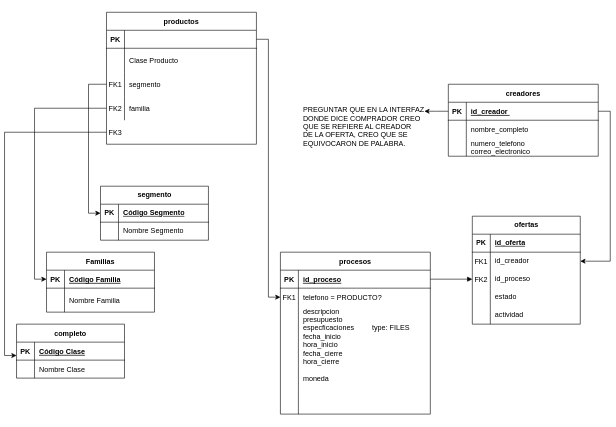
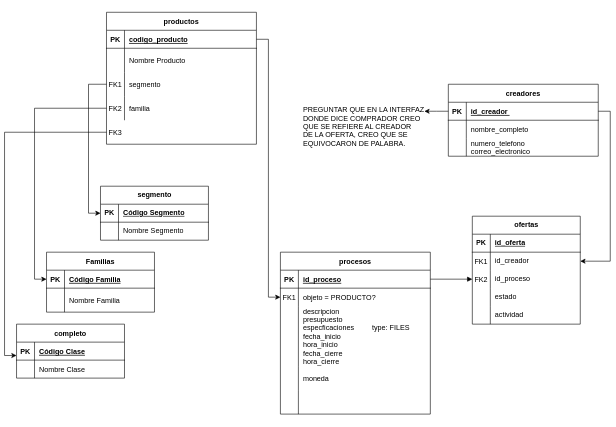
none -> (191, 39)
(155, 61) -> (158, 61)
(341, 298) -> (337, 298)
